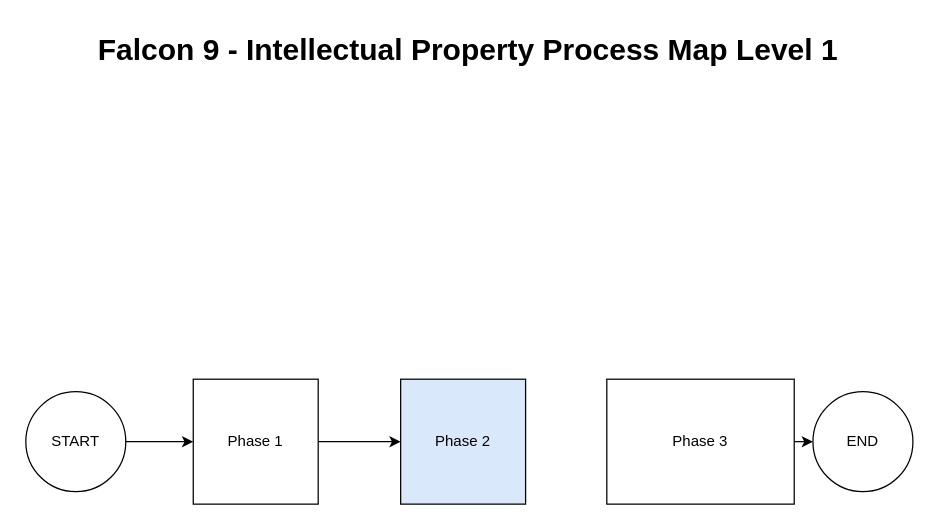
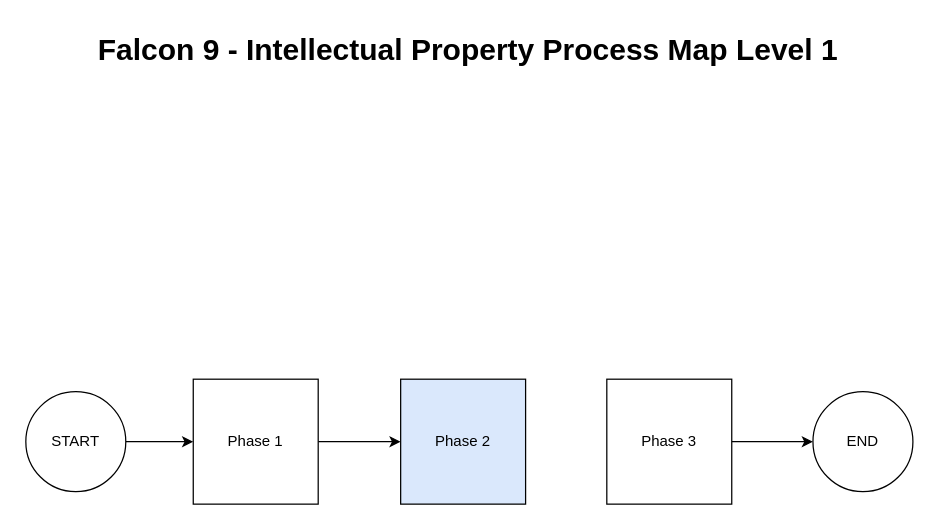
(701, 442) -> (669, 442)
